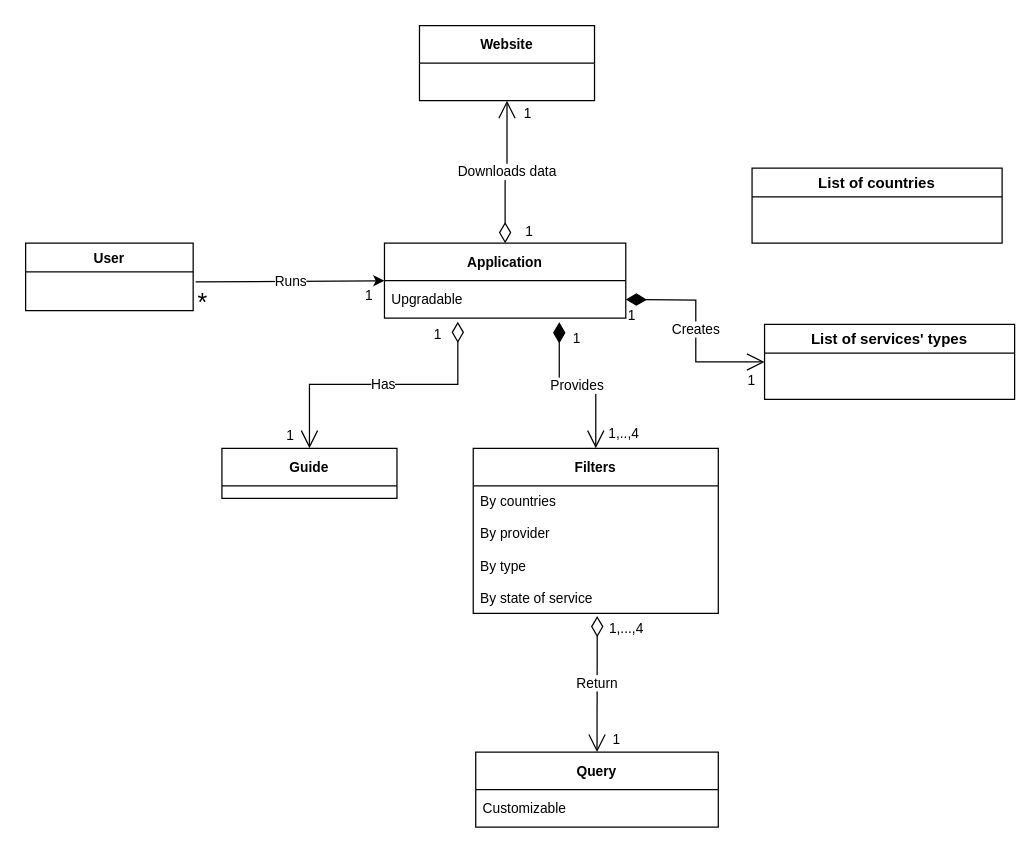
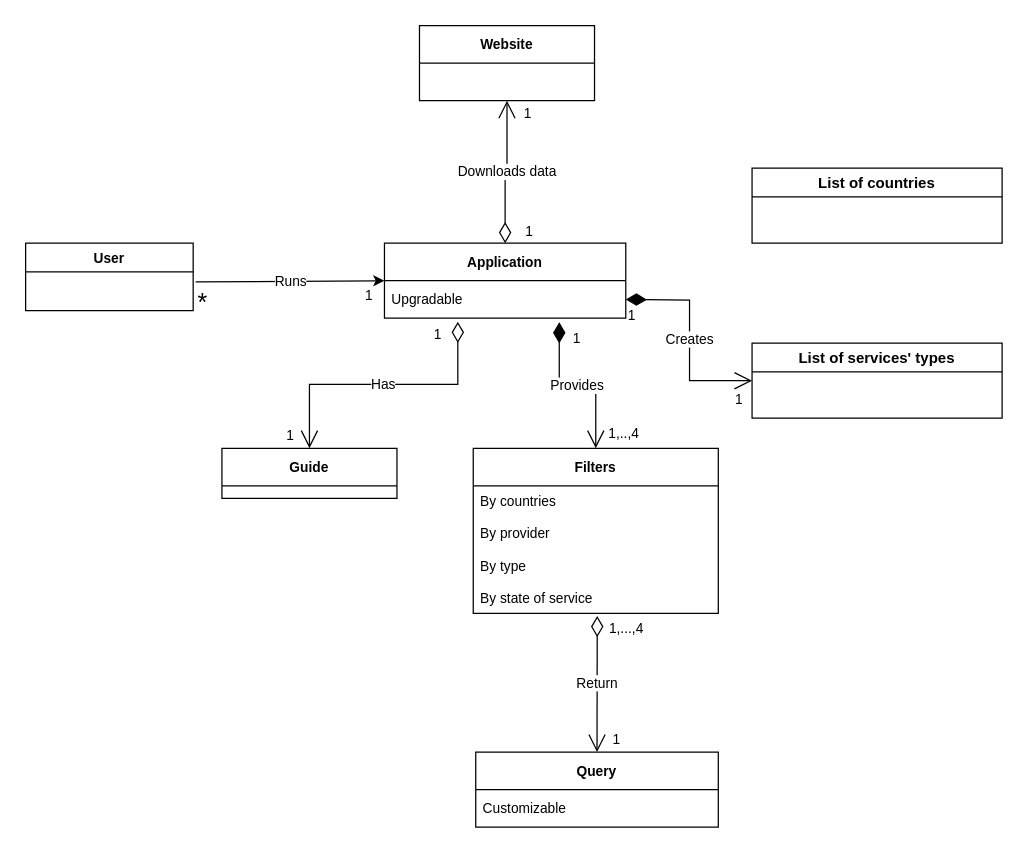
(889, 362) -> (877, 381)
